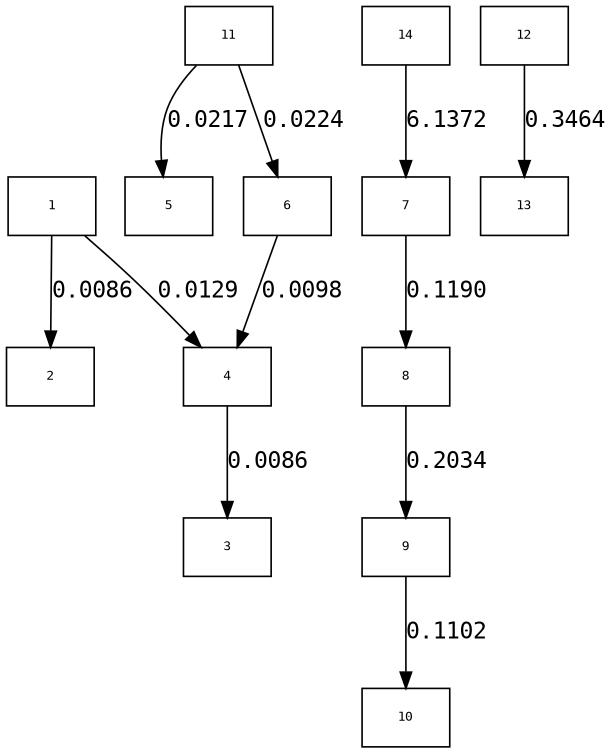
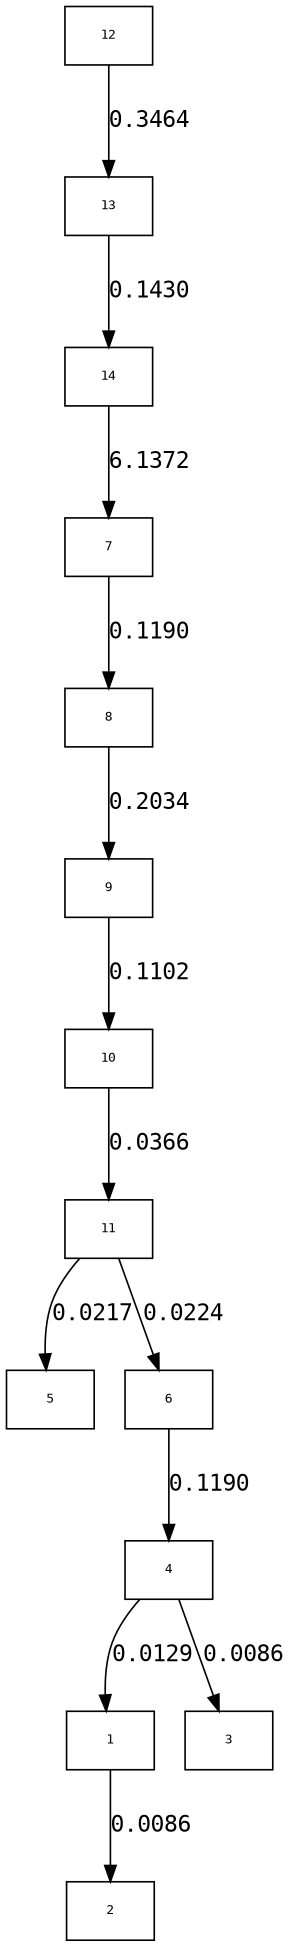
none -> (109, 283)
(138, 284) -> (112, 1643)
(302, 291) -> (209, 1485)
none -> (109, 1136)
